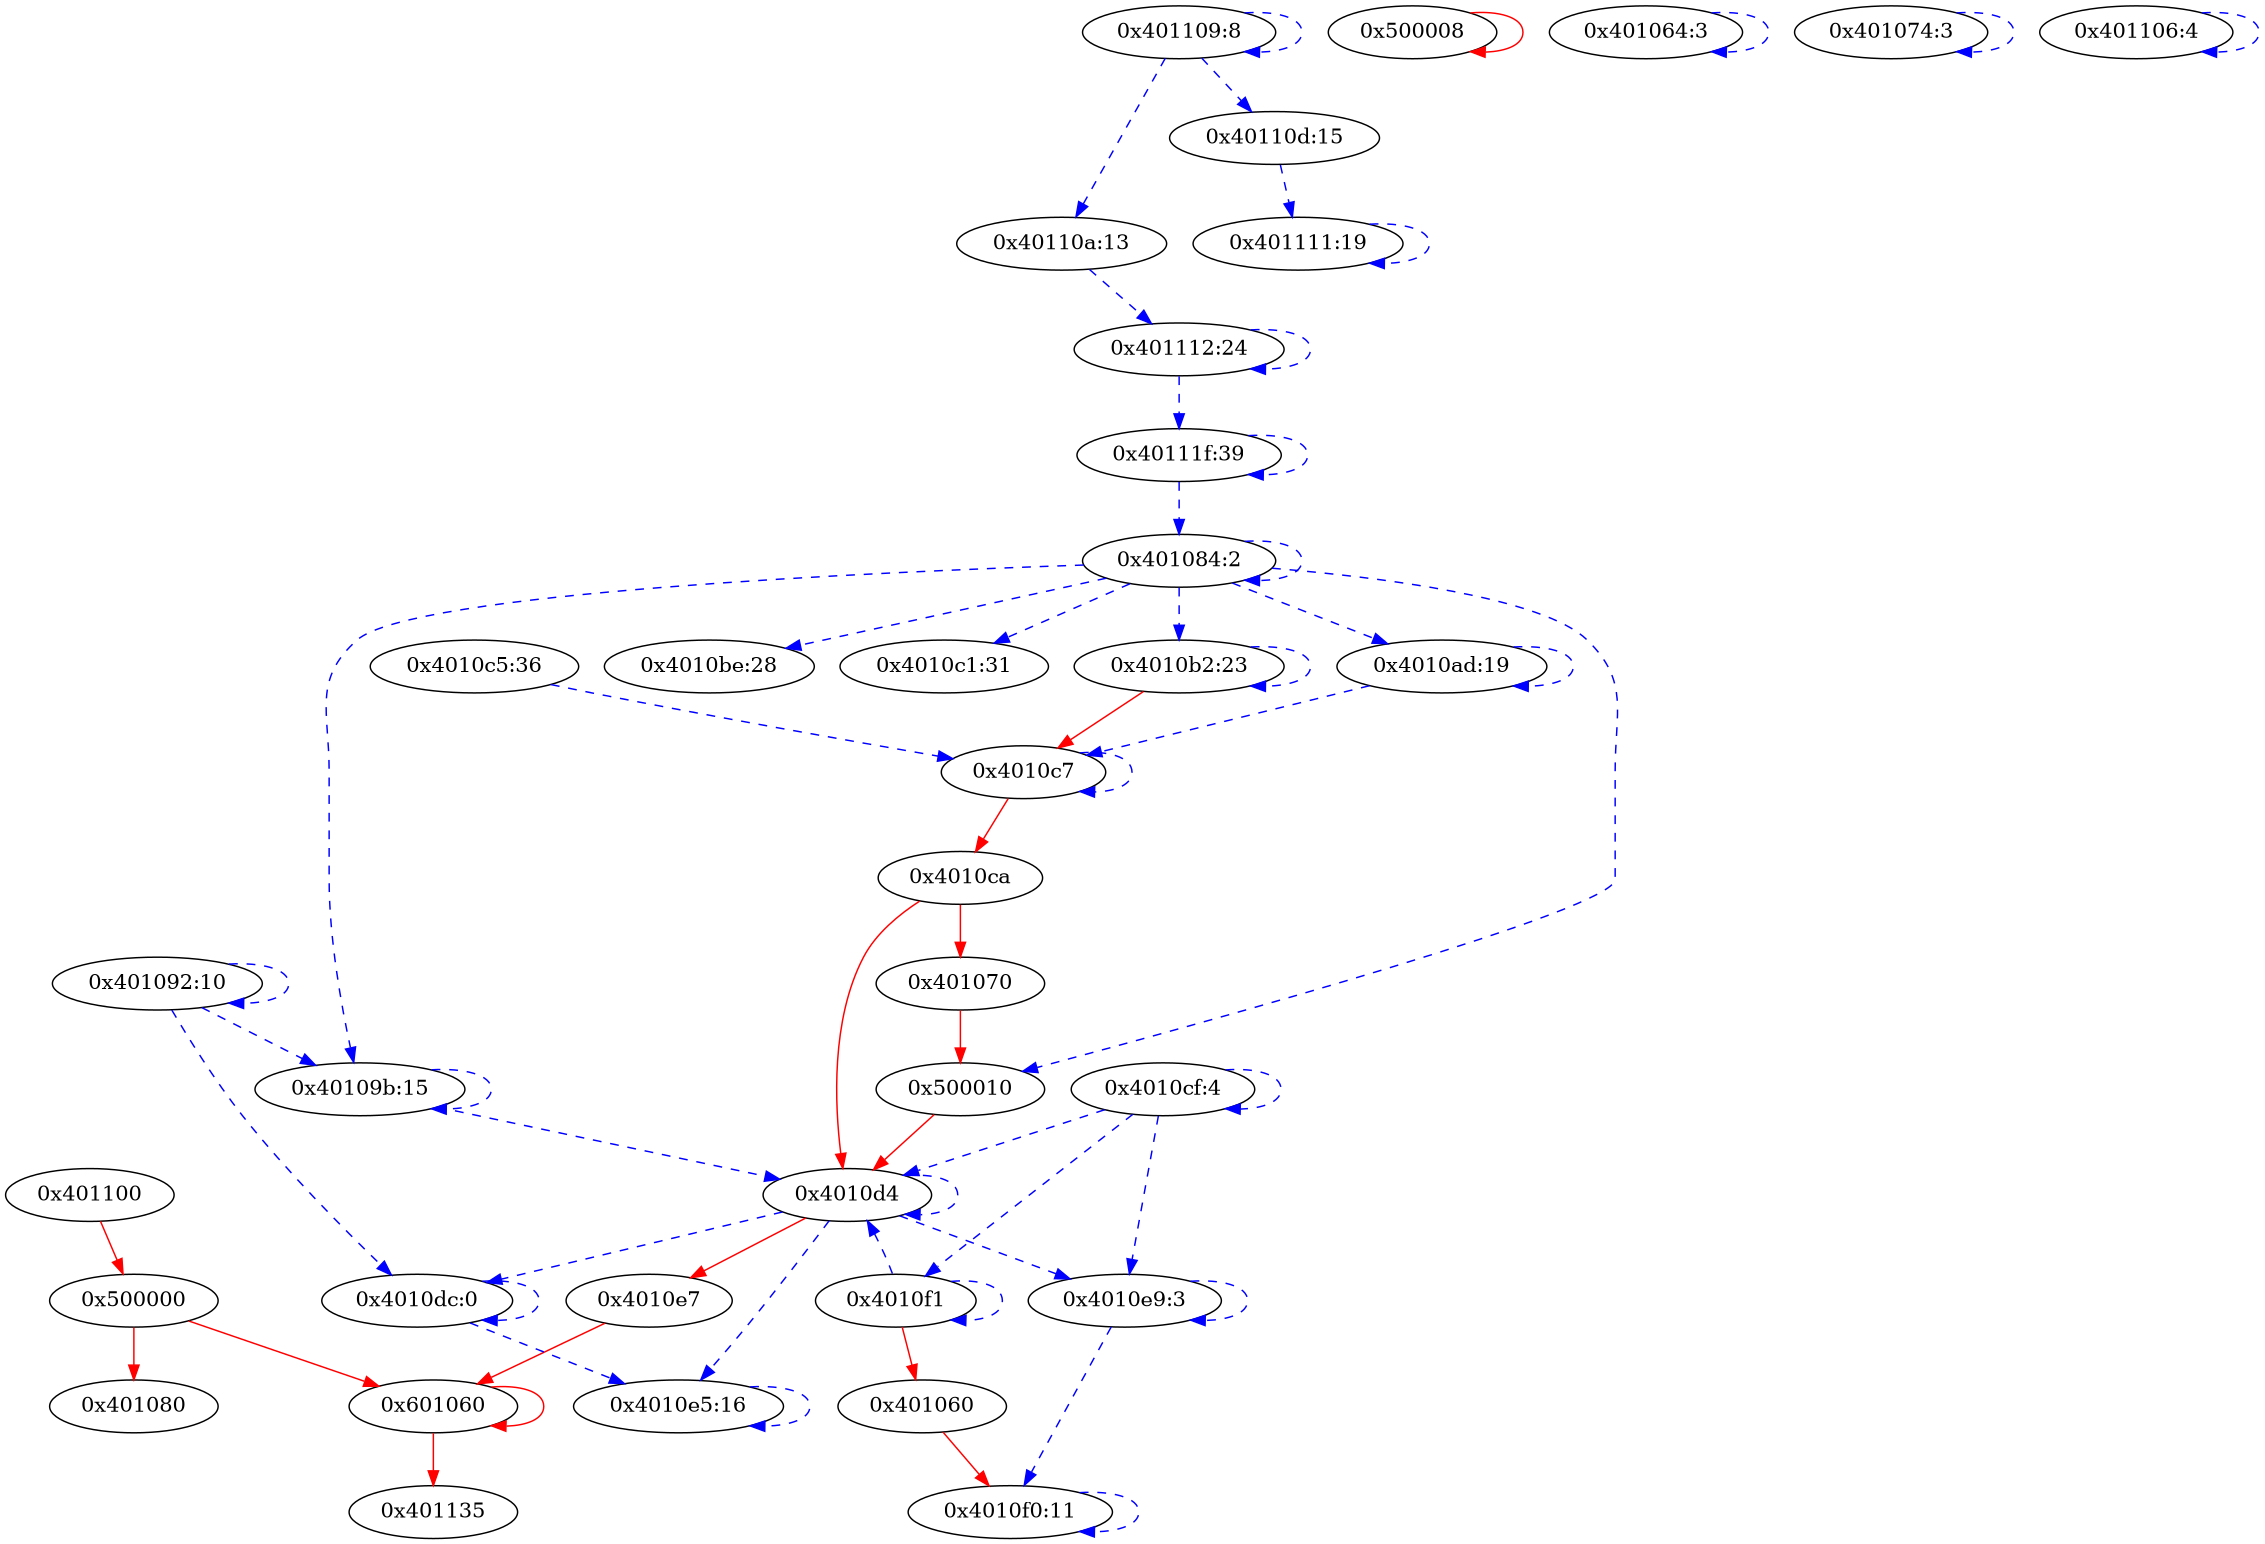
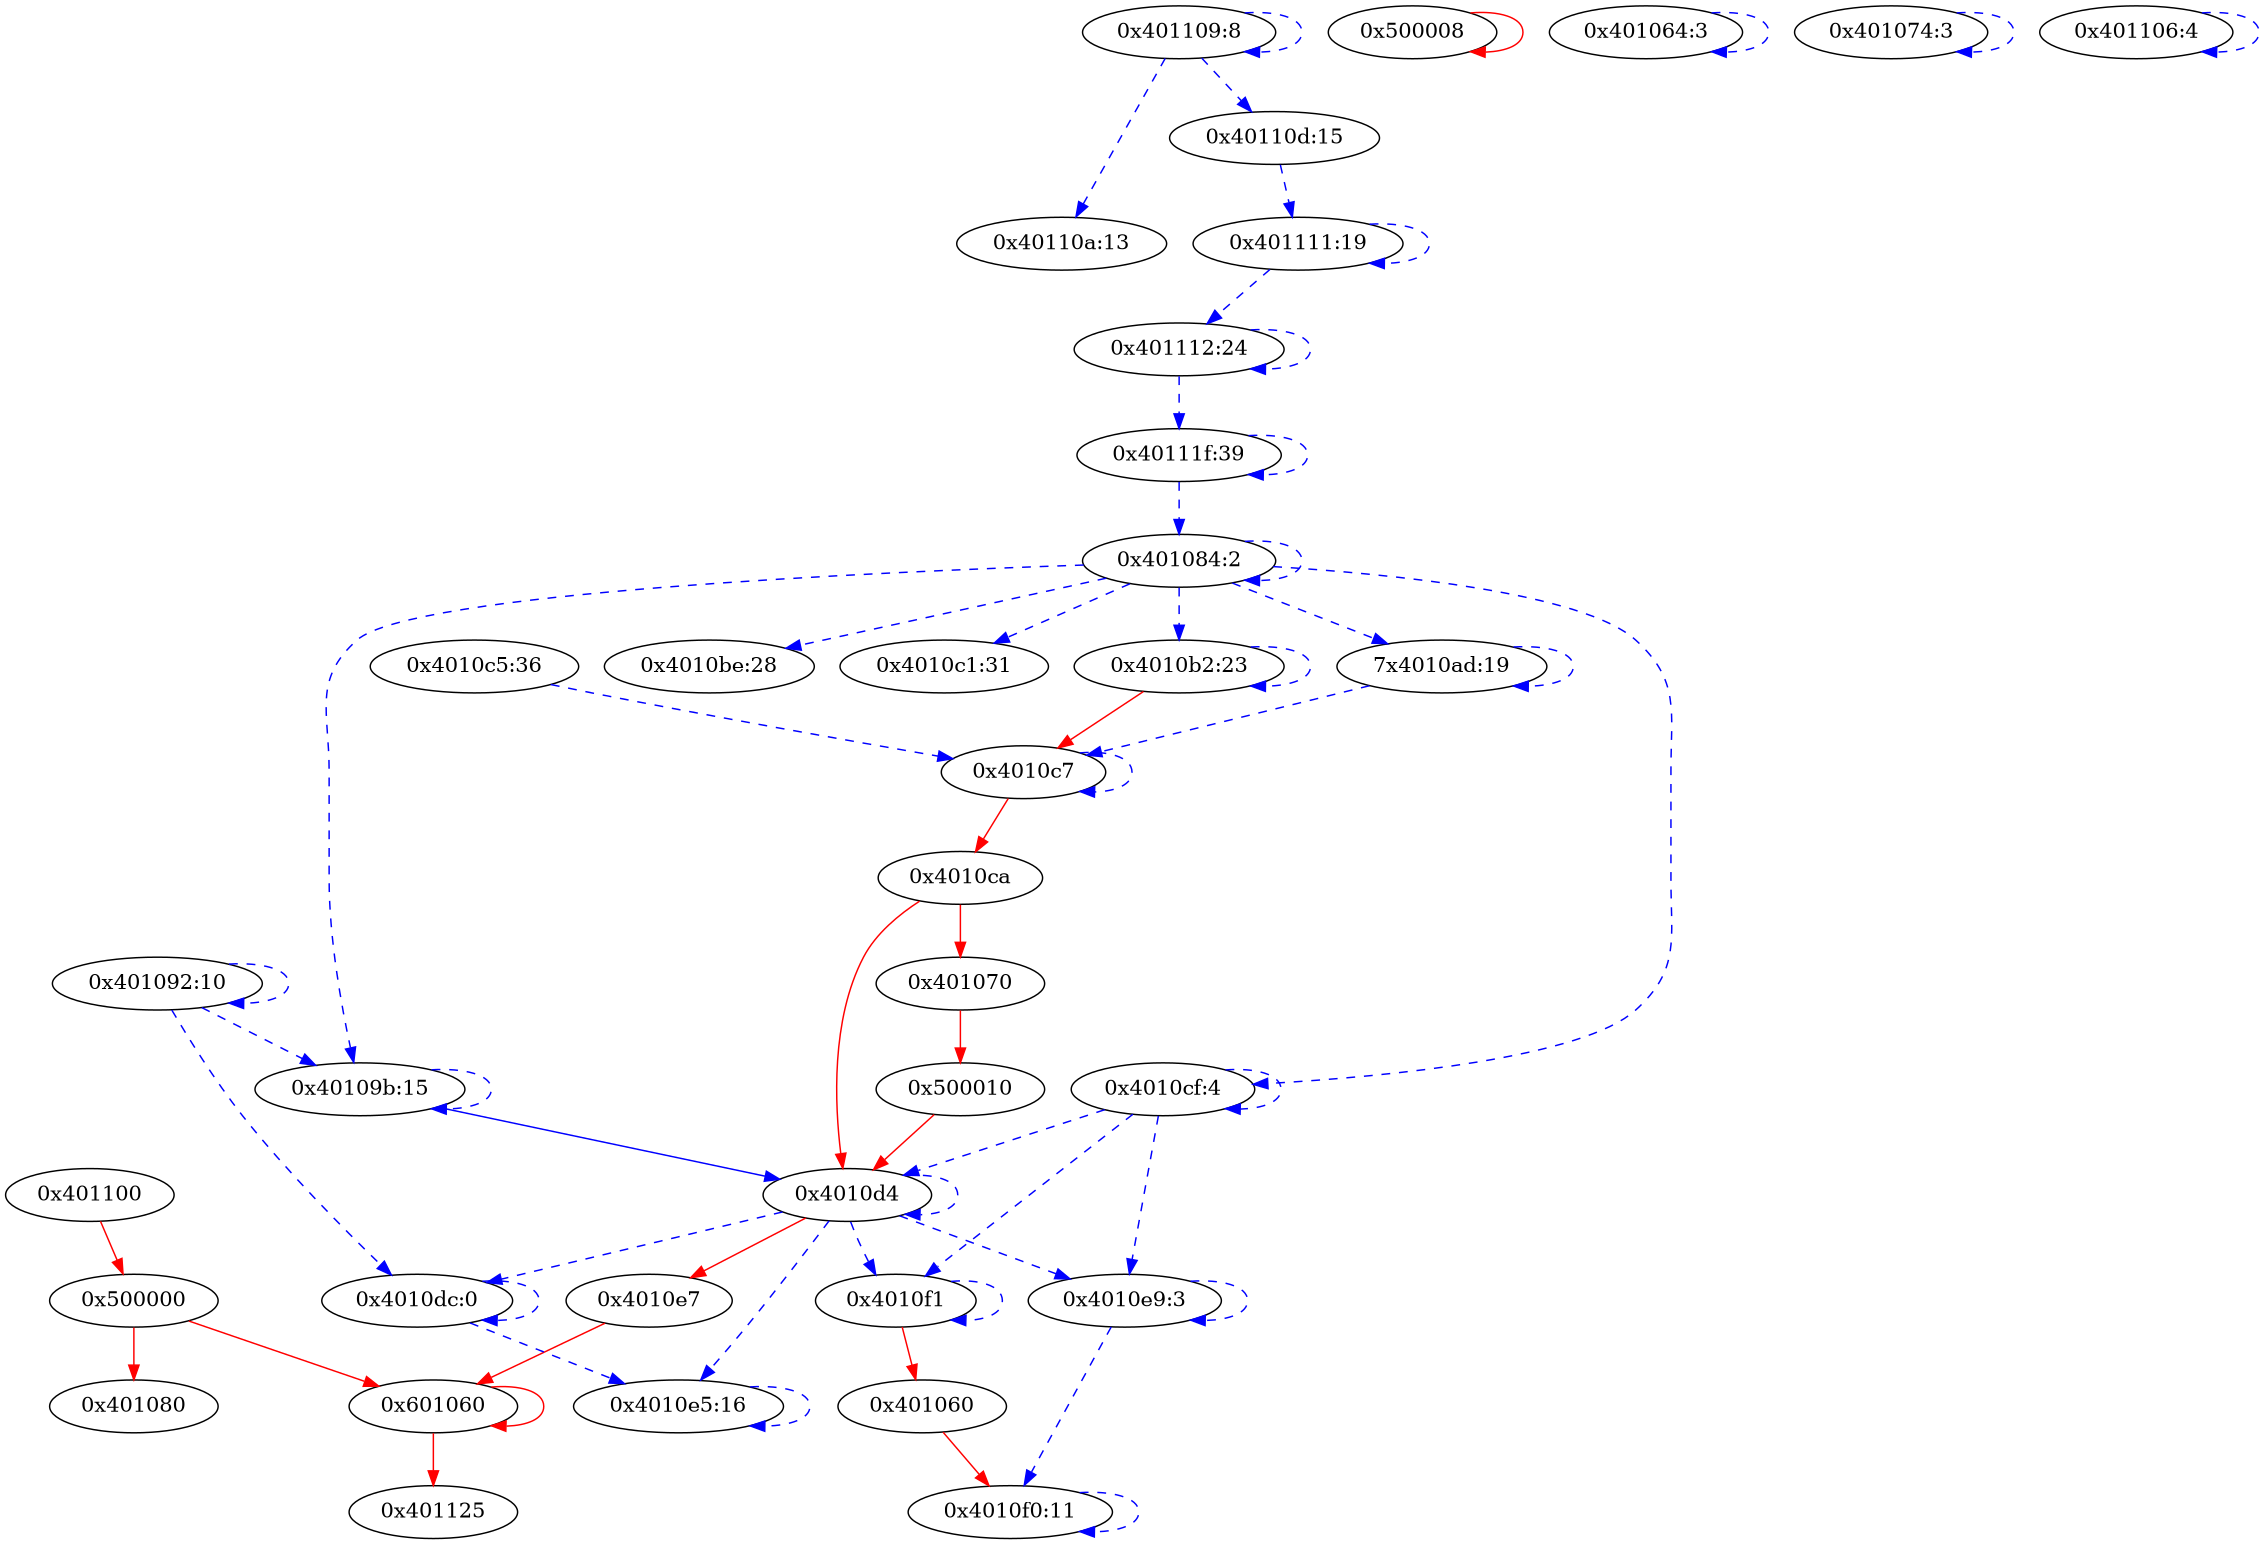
(1115, 292) -> (1244, 292)
(1442, 666) -> (1442, 666)
(1602, 891) -> (1671, 828)
(601, 1142) -> (601, 1142)
(884, 1254) -> (859, 1242)
(433, 1512) -> (433, 1512)
